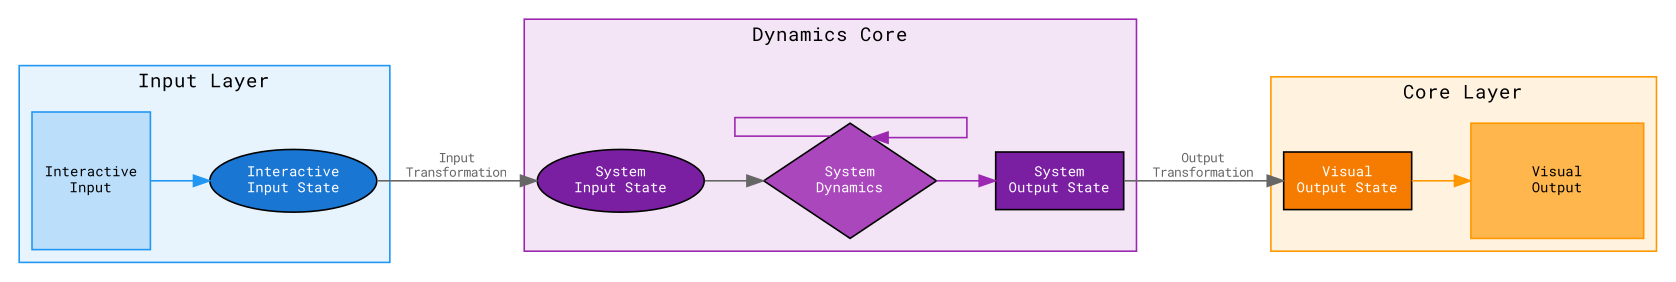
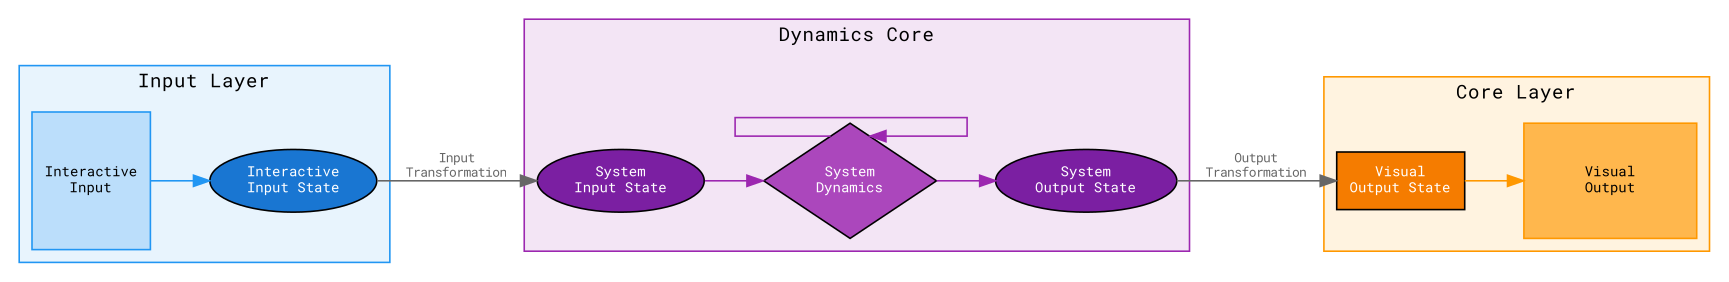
(726, 181) -> (726, 181)
(1060, 181) -> (1086, 181)
